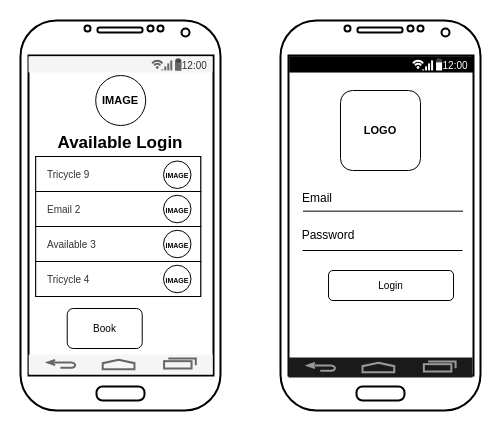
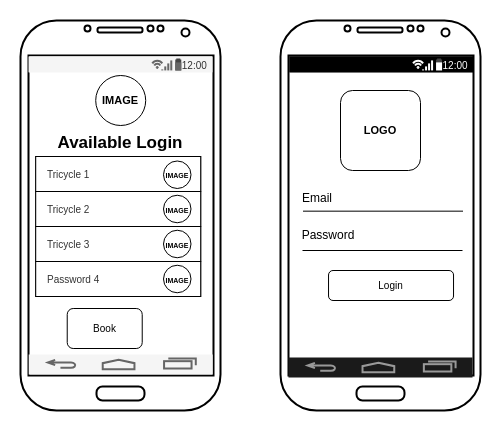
(67, 175) -> (67, 175)
(60, 210) -> (67, 210)
(68, 245) -> (67, 245)
(67, 280) -> (69, 280)
